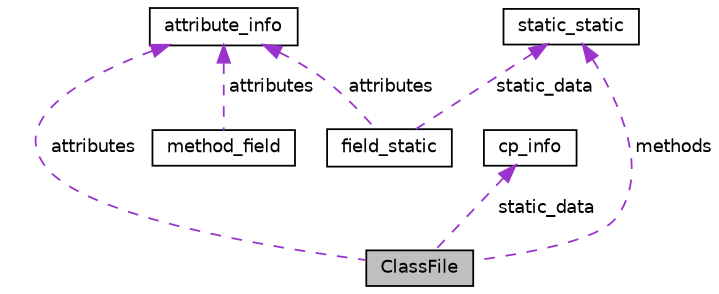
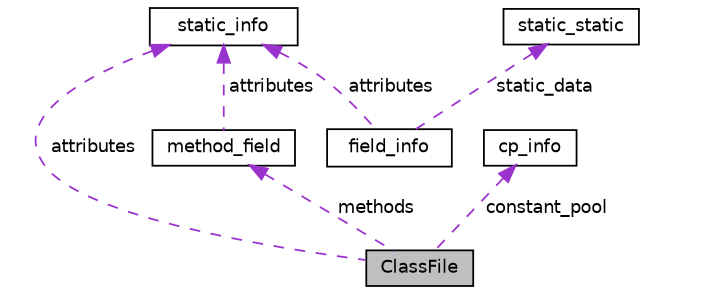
(224, 27) -> (224, 27)
(389, 148) -> (389, 148)
(544, 208) -> (544, 208)
(621, 210) -> (329, 213)
